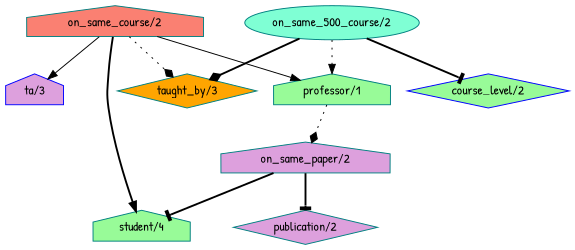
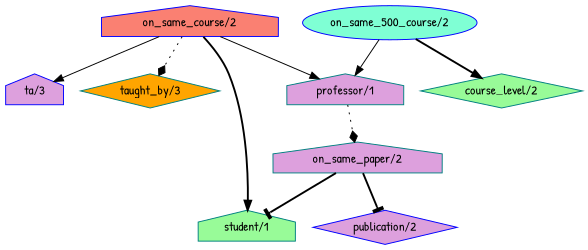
(115, 23) -> (190, 23)
(332, 23) -> (390, 23)
(332, 52) -> (370, 54)
(260, 57) -> none
(413, 58) -> (444, 56)
(332, 91) -> (345, 91)
(488, 91) -> (502, 91)
(142, 227) -> (247, 227)
(306, 227) -> (385, 227)
